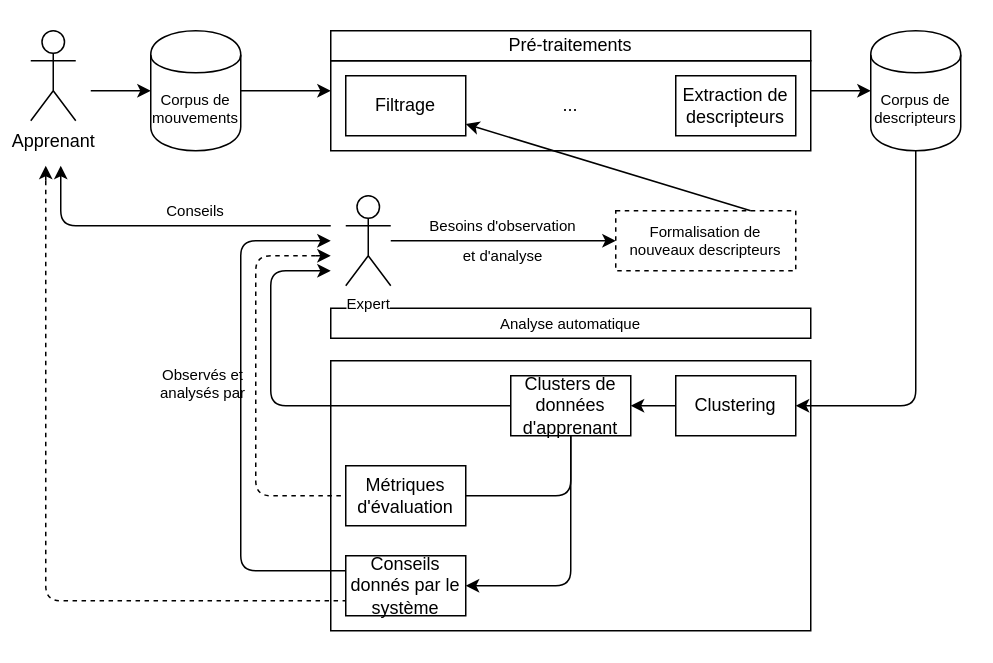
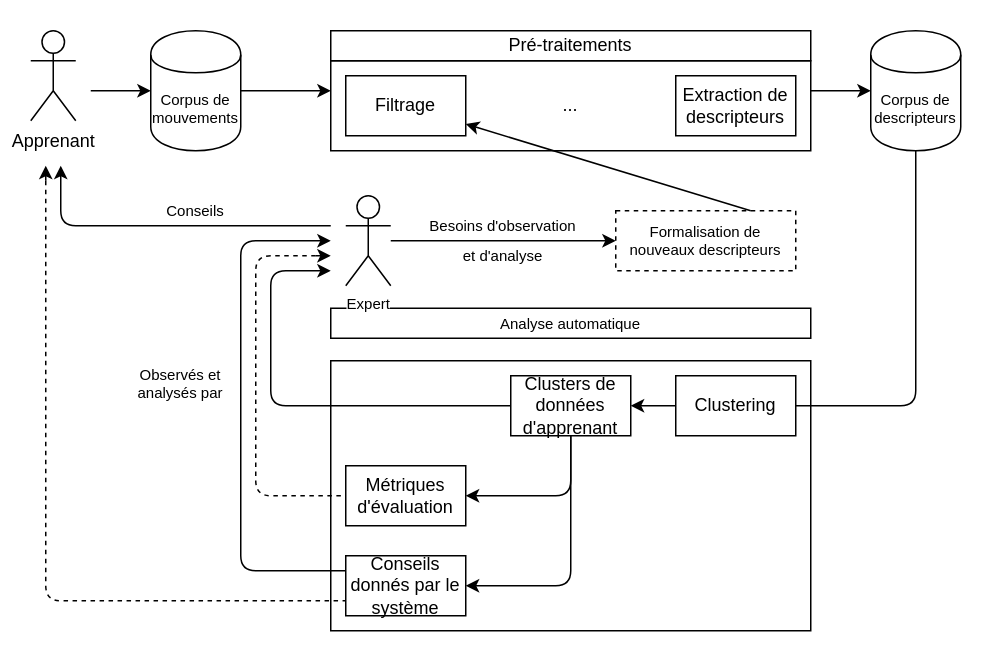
(203, 383) -> (181, 383)
(807, 406) -> (802, 406)
(472, 496) -> (477, 496)
